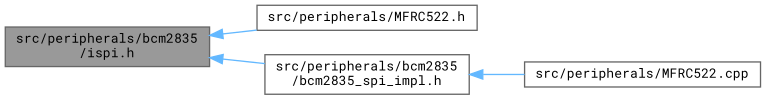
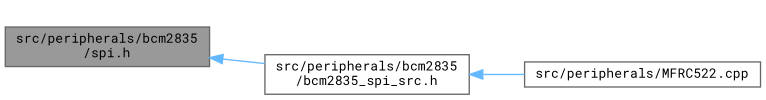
(367, 18) -> none
(107, 47) -> (107, 47)
(367, 74) -> (367, 74)
